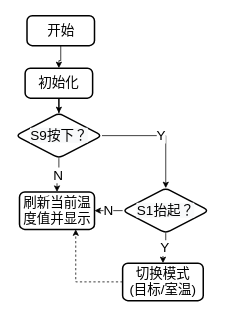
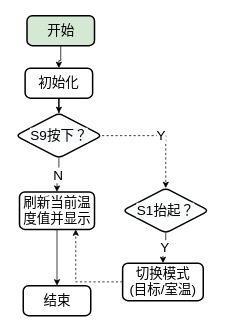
(61, 30) -> (61, 30)
(129, 135) -> (129, 135)
(110, 210) -> none
none -> (57, 279)
none -> (57, 300)
